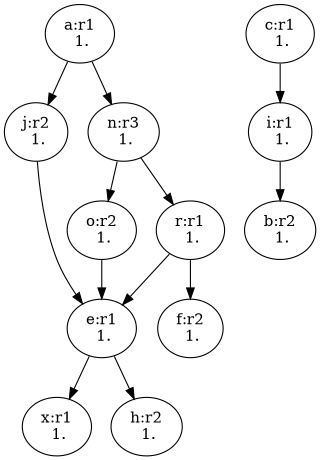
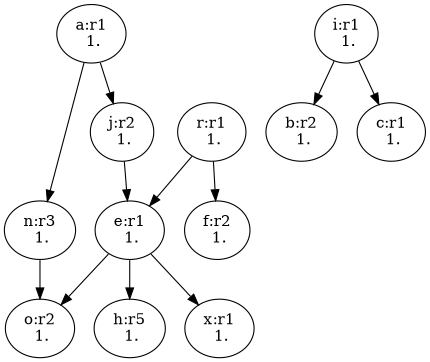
(280, 78) -> (366, 78)
(154, 177) -> none
(102, 274) -> (89, 275)
(147, 427) -> (130, 328)
